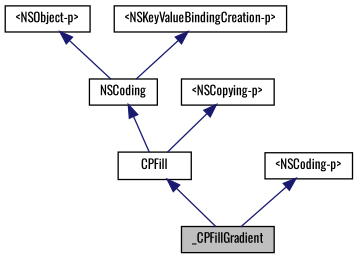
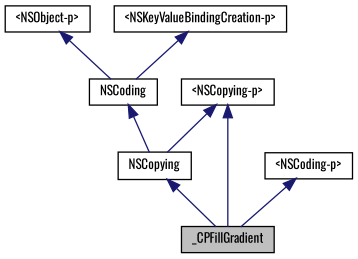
(155, 166) -> (155, 166)
none -> (228, 172)
